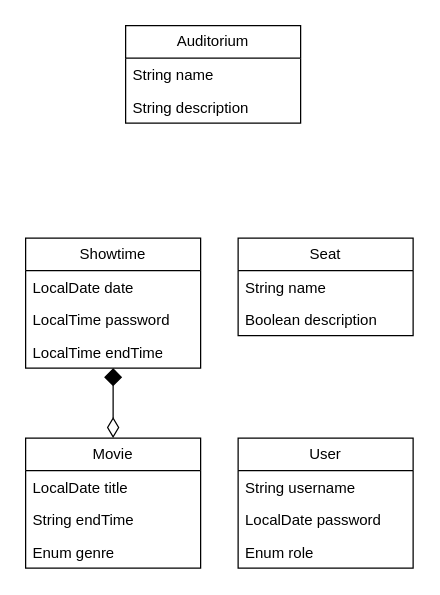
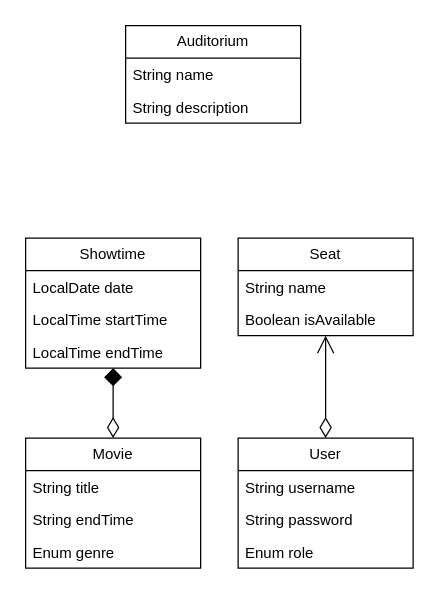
(103, 321) -> (105, 321)
(318, 321) -> (314, 321)
none -> (326, 379)
(88, 488) -> (76, 488)
(317, 521) -> (305, 521)
